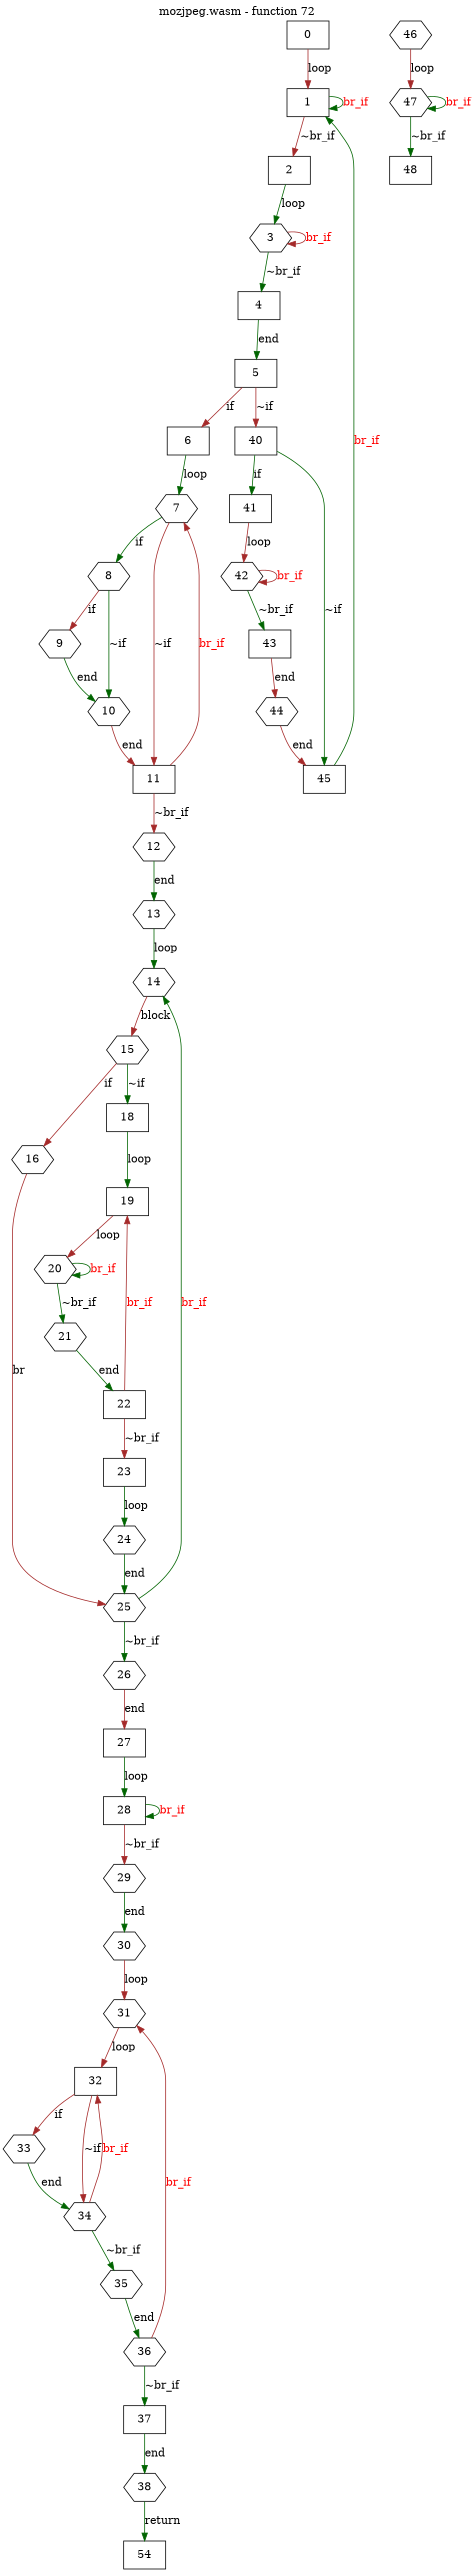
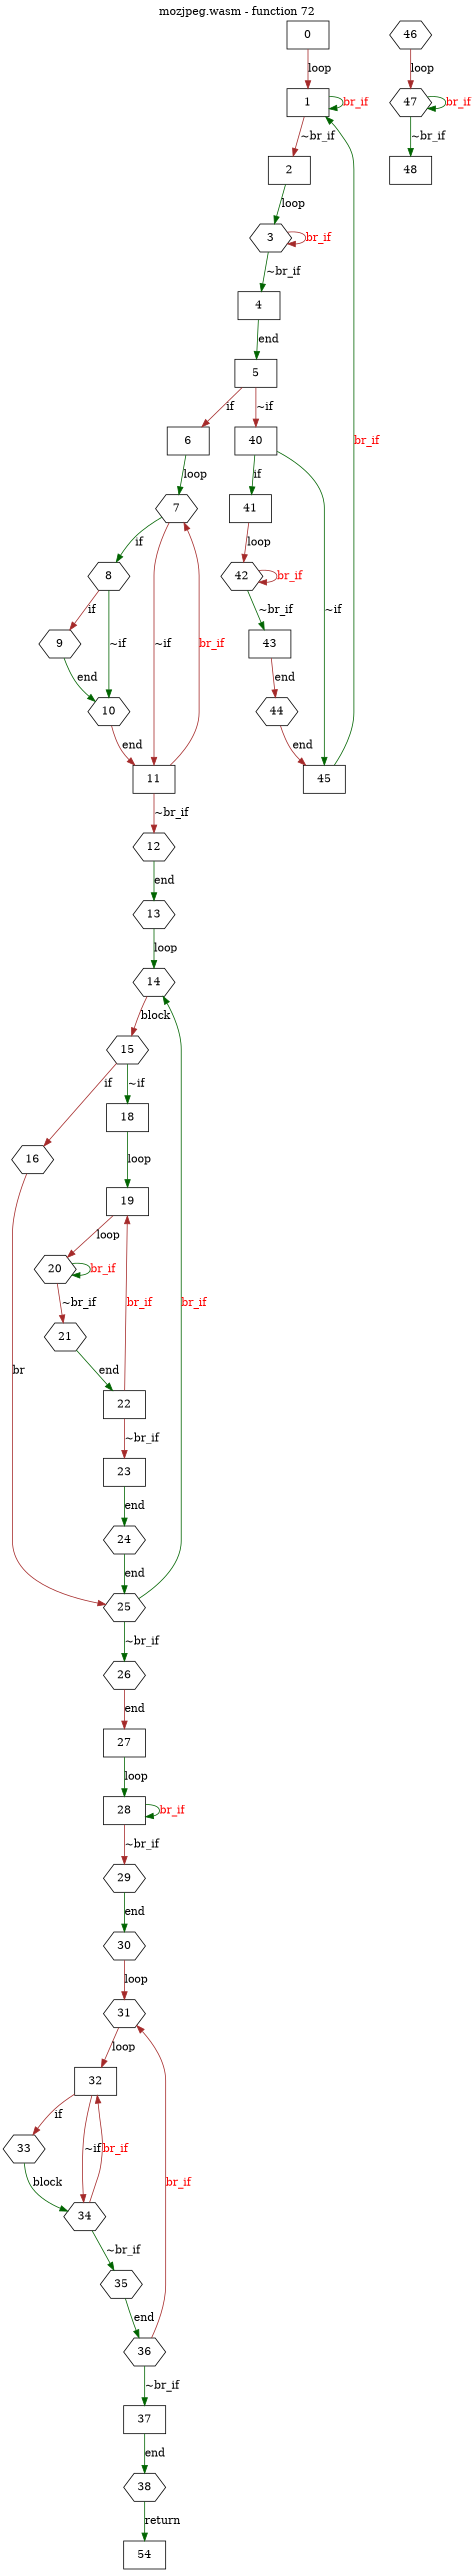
(60, 1299) -> (60, 1299)
(136, 1506) -> (135, 1506)
(52, 2183) -> (47, 2183)
